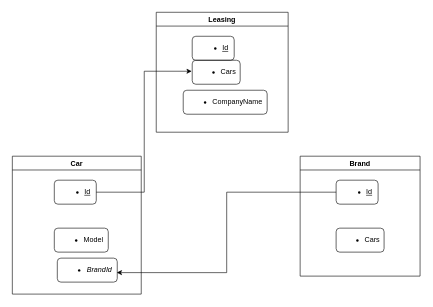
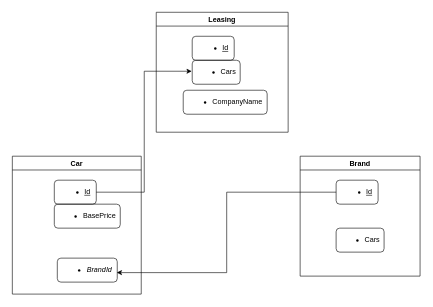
none -> (87, 216)
(81, 240) -> none
